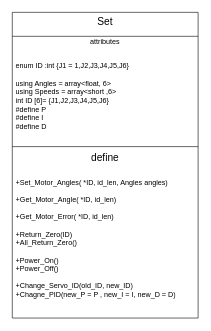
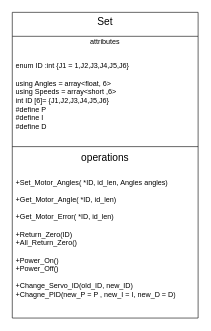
(105, 159) -> (105, 159)
